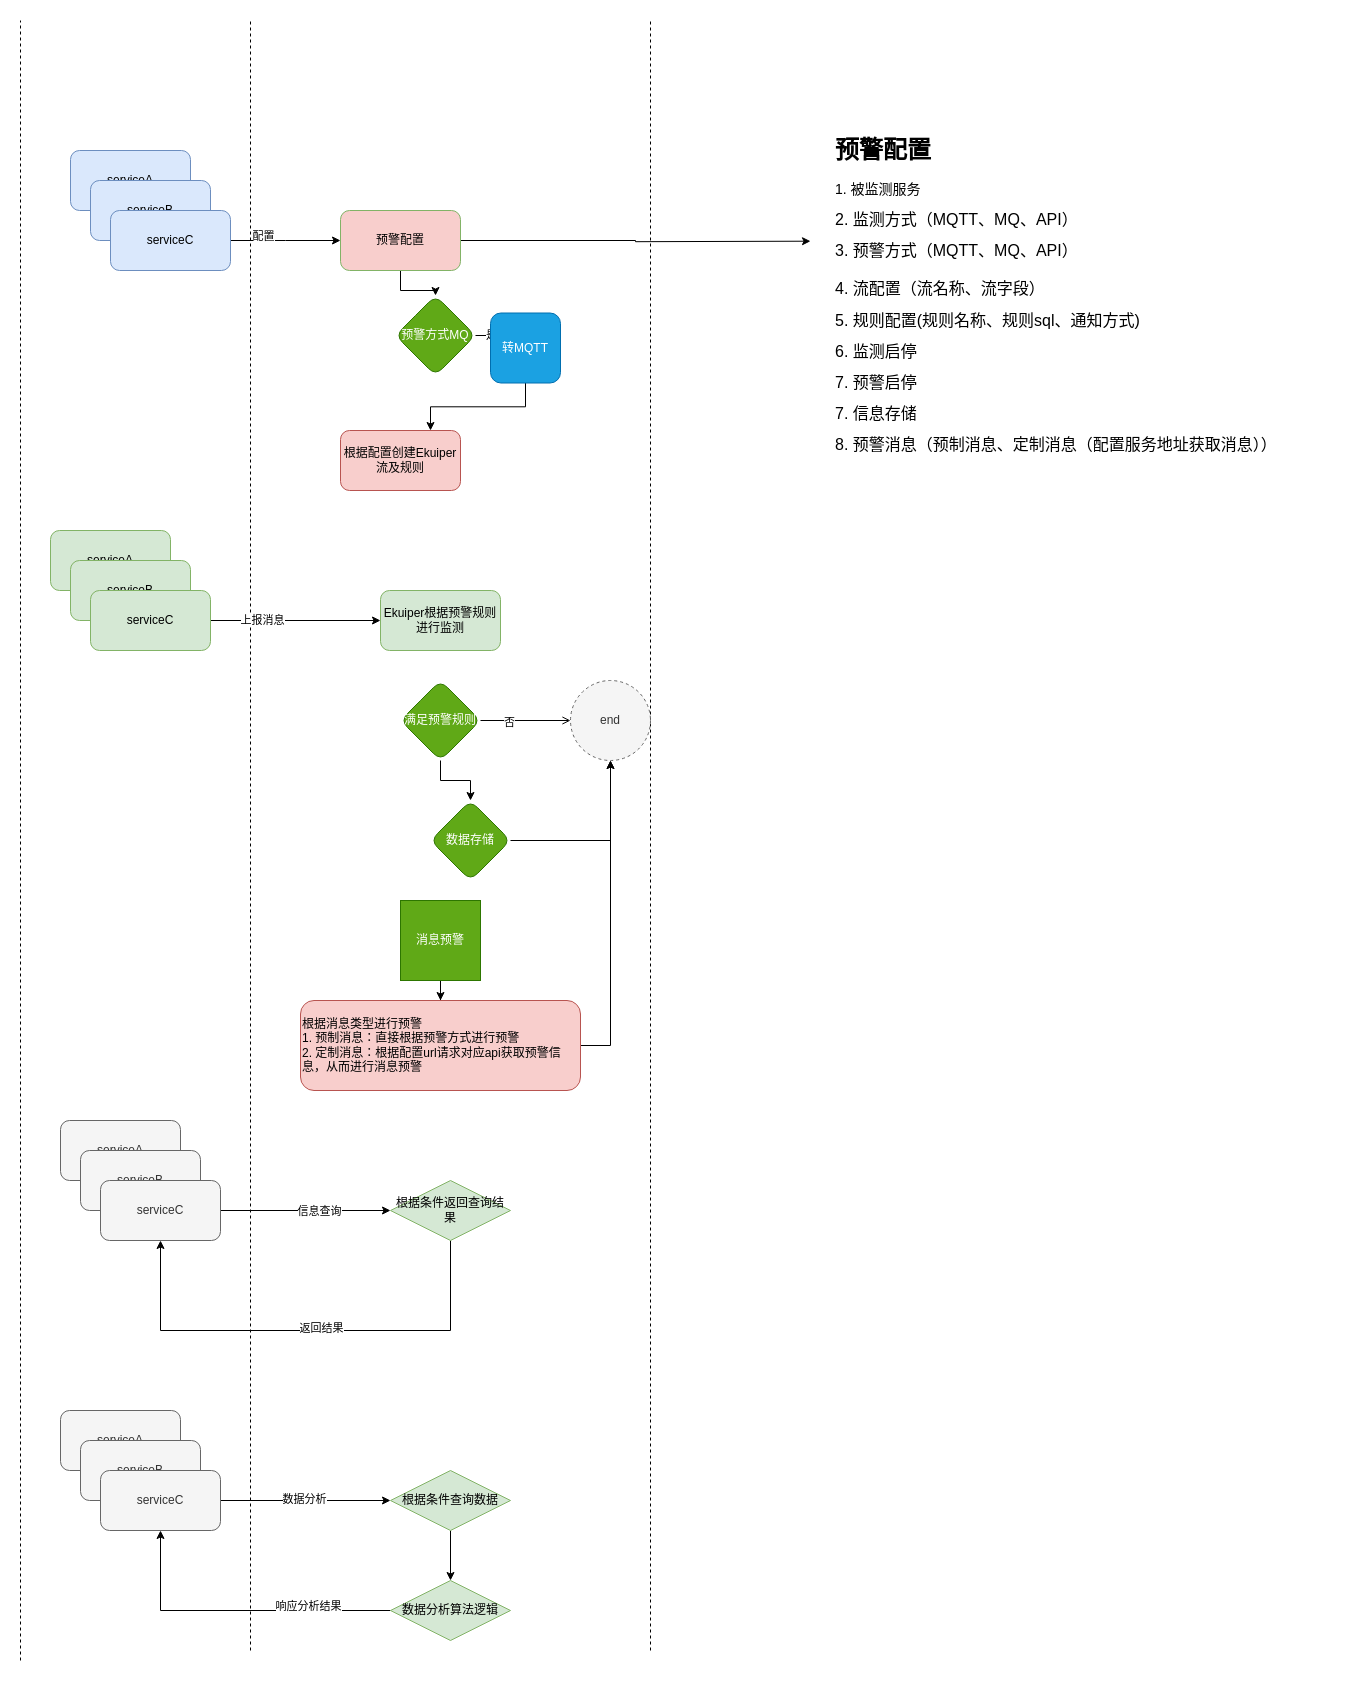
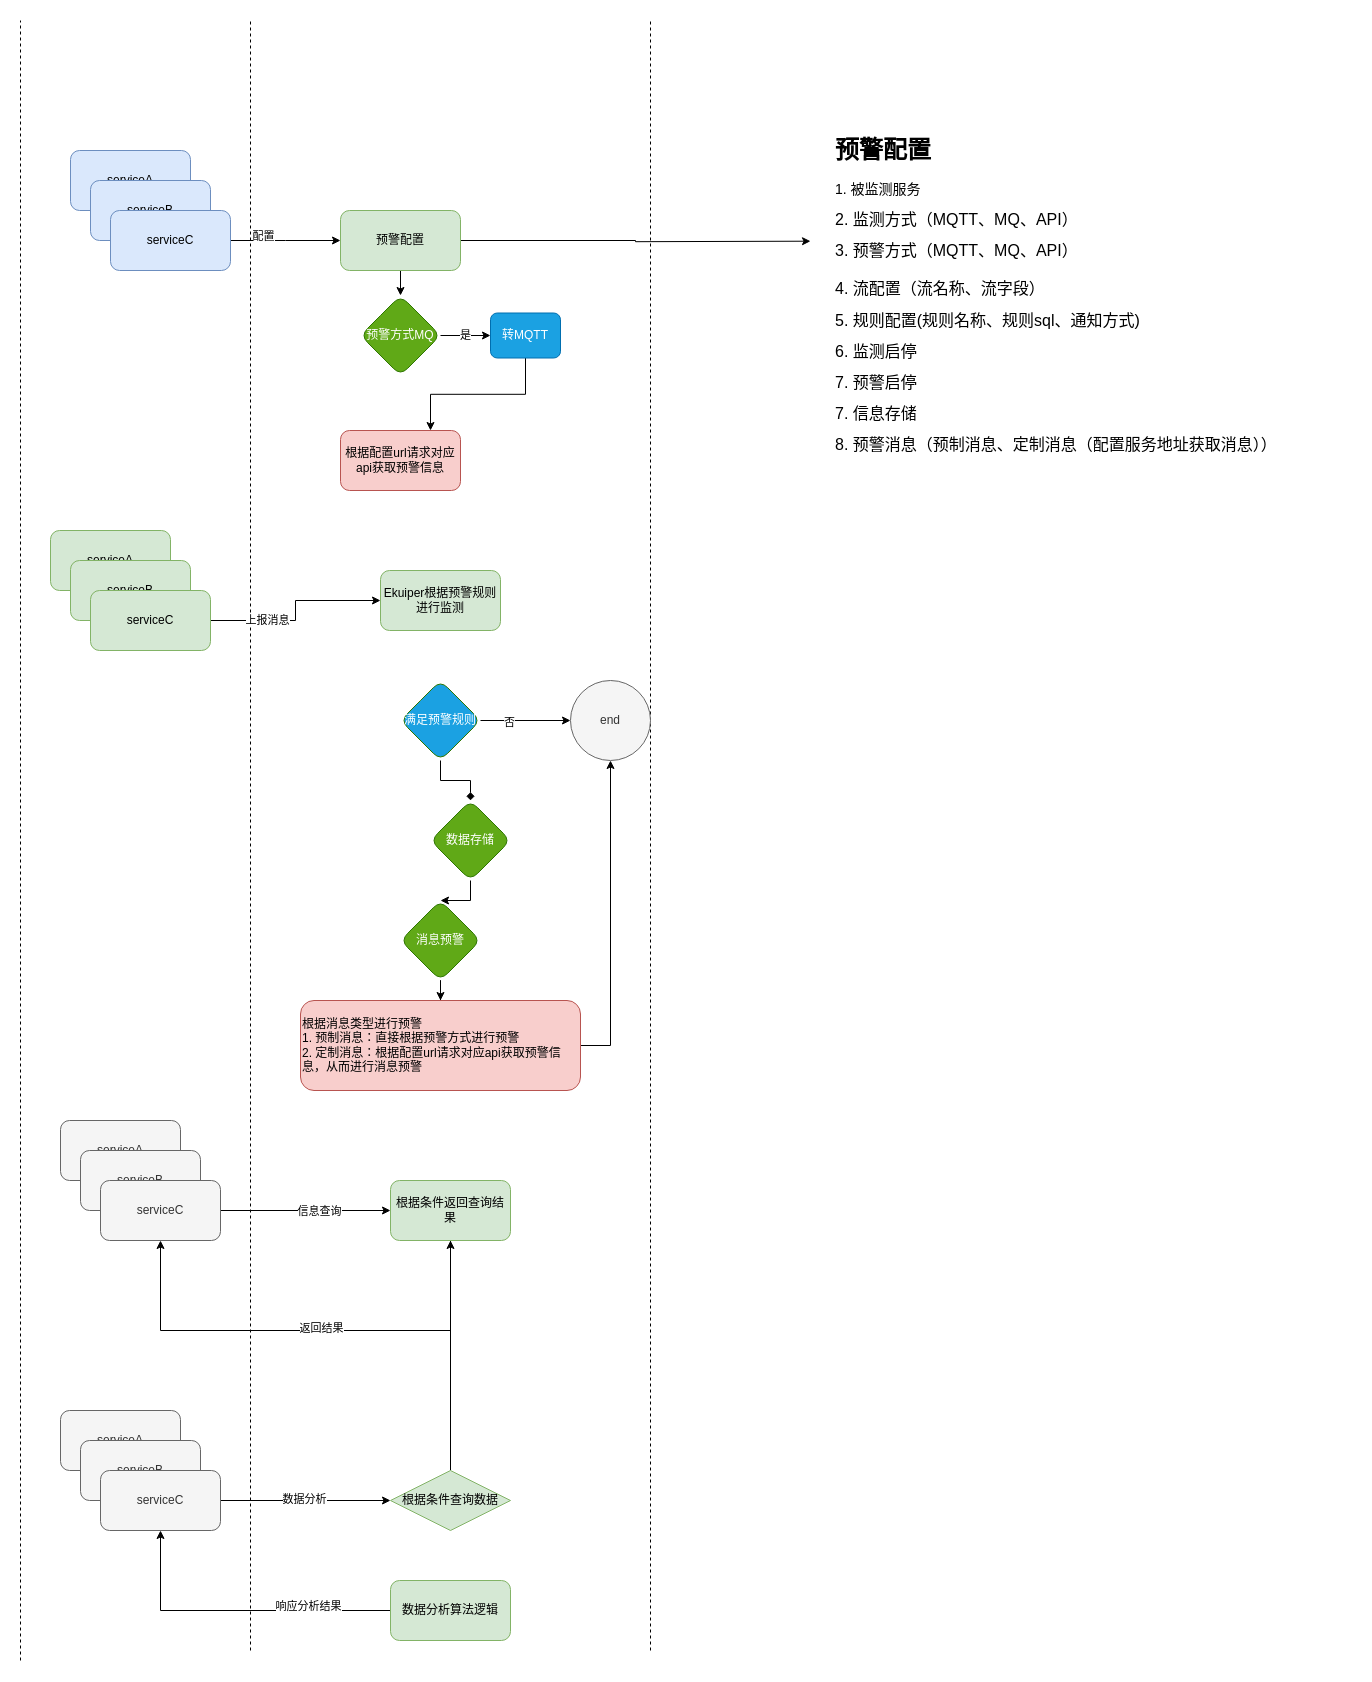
(401, 241) -> (401, 241)
(436, 336) -> (401, 336)
(526, 348) -> (526, 336)
(401, 461) -> (401, 461)
(441, 621) -> (441, 601)
(441, 721) -> (441, 721)
(564, 721) -> (562, 721)
(611, 721) -> (611, 721)
(471, 792) -> (471, 792)
(560, 841) -> (469, 901)
(441, 941) -> (441, 941)
(451, 1211) -> (451, 1211)
(451, 1552) -> (451, 1401)
(451, 1611) -> (451, 1611)
